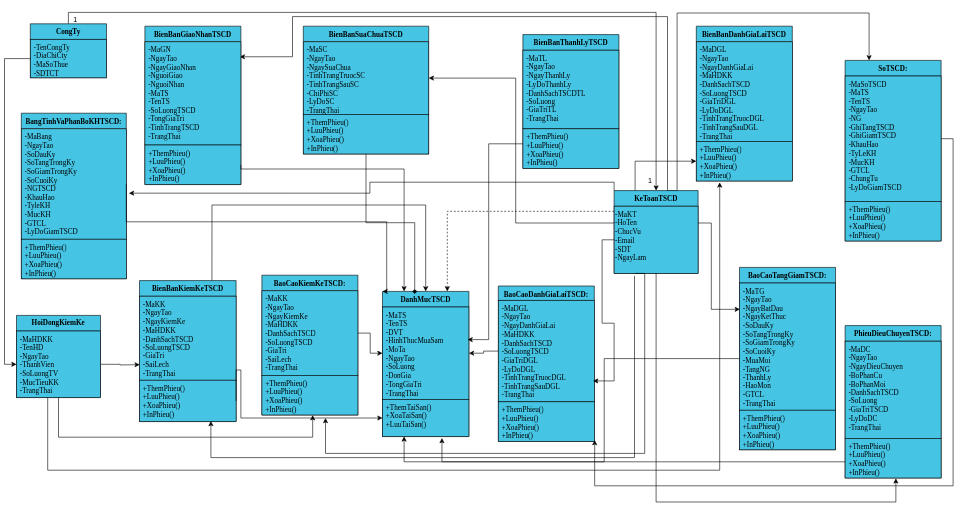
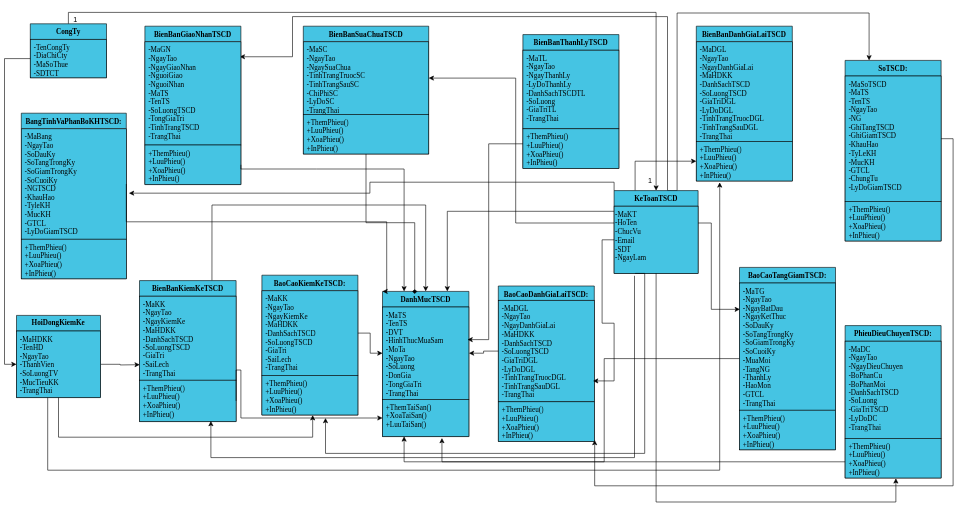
(493, 211) -> (493, 211)
